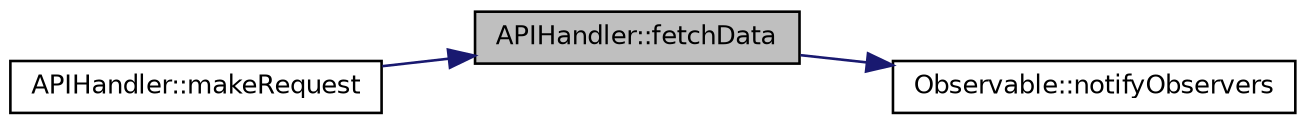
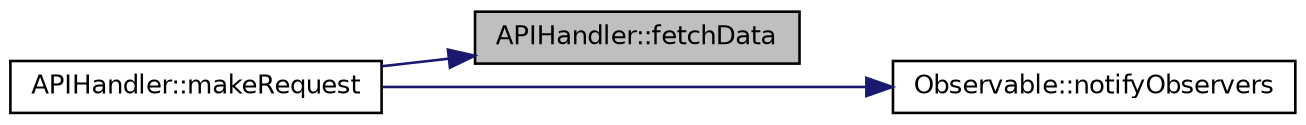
(834, 59) -> (624, 87)
